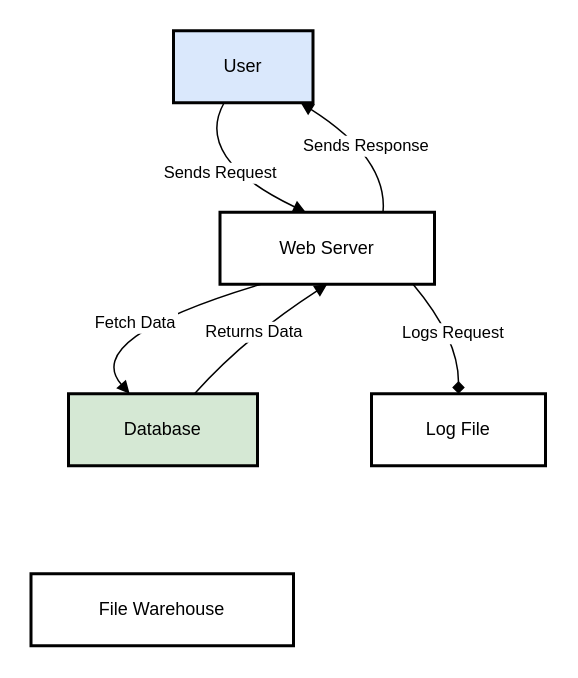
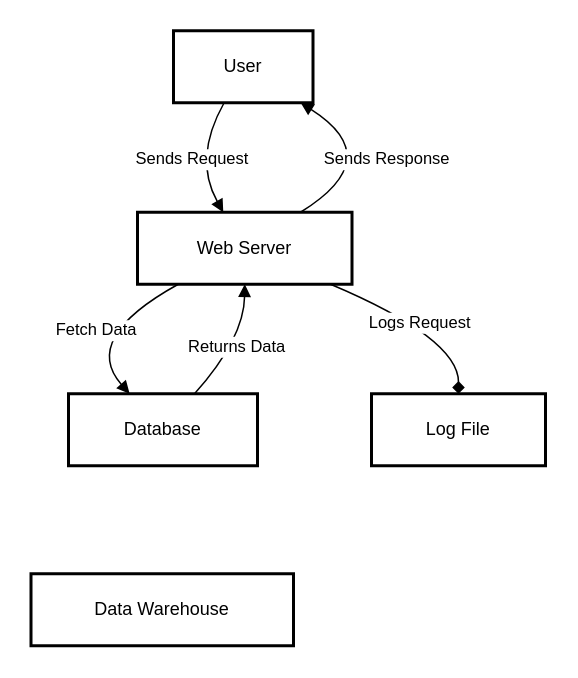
(243, 67) -> (243, 67)
(327, 248) -> (245, 248)
(163, 430) -> (163, 430)
(162, 610) -> (162, 610)
